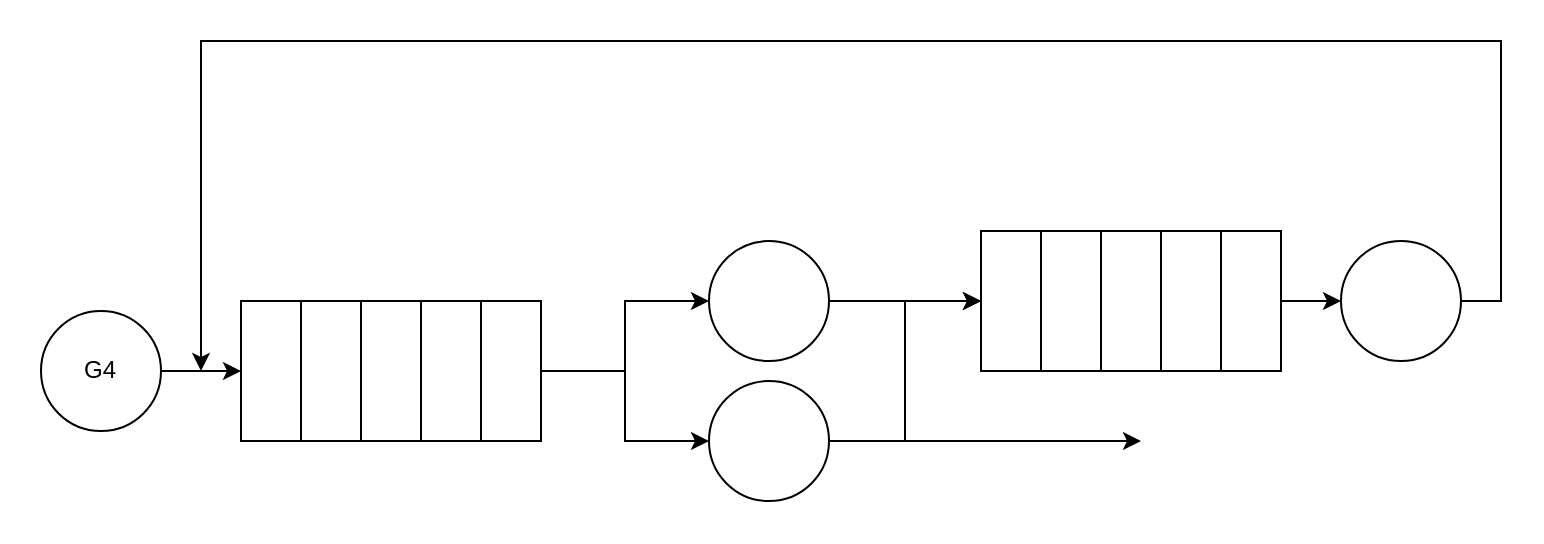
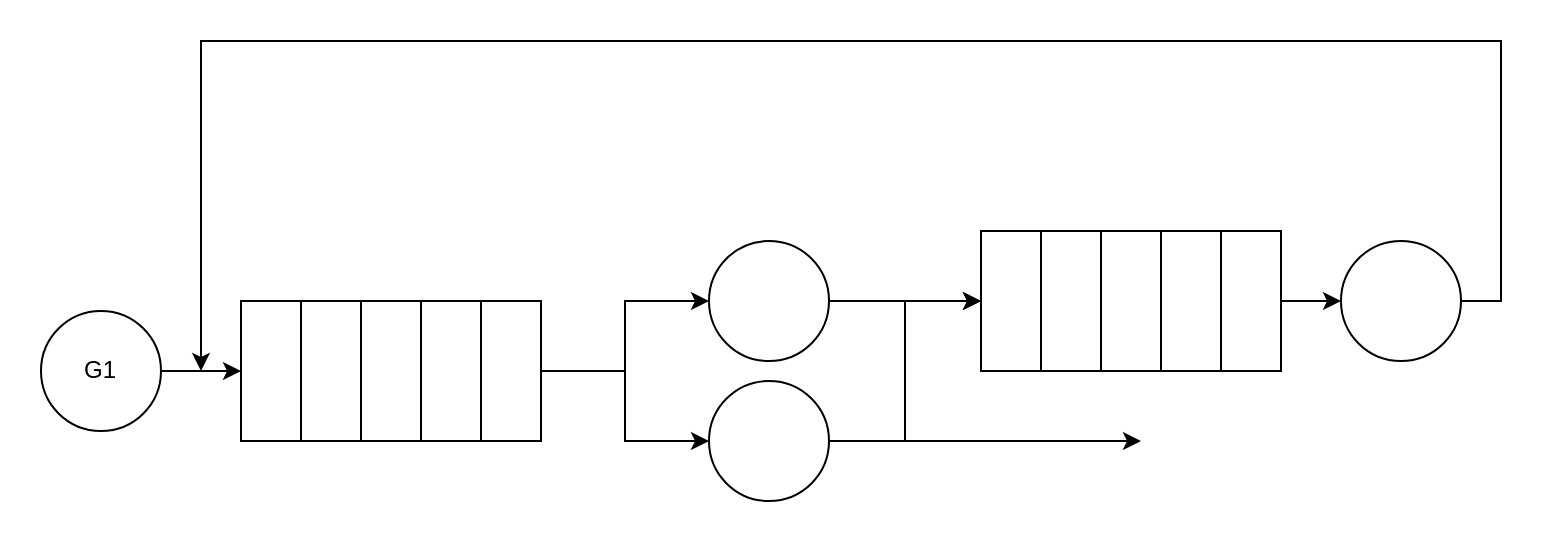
(101, 371) -> (101, 371)
